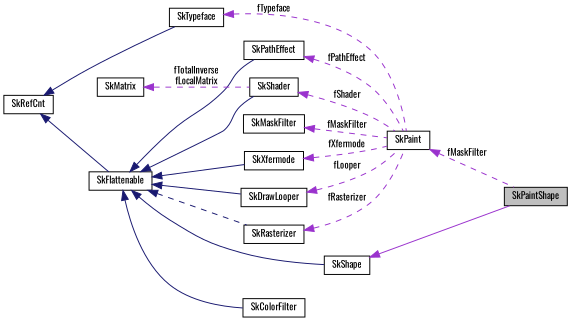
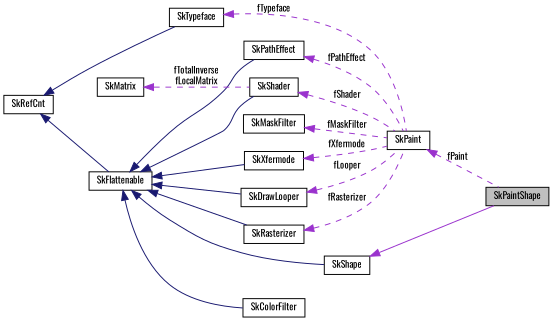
(467, 153) -> (458, 157)
(202, 209) -> (202, 209)
